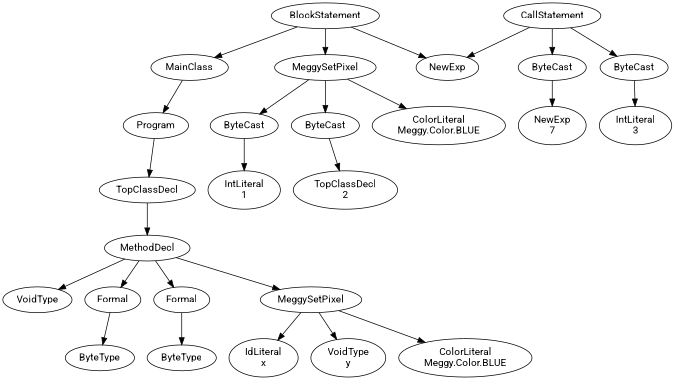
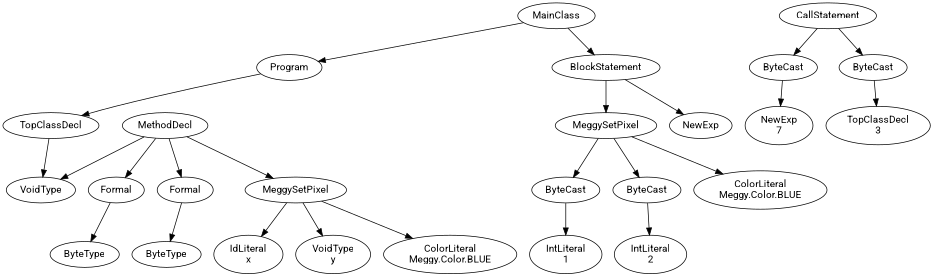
(259, 41) -> (579, 39)
(502, 41) -> none
(636, 126) -> (878, 126)
(345, 190) -> (651, 254)
(147, 215) -> (46, 154)
